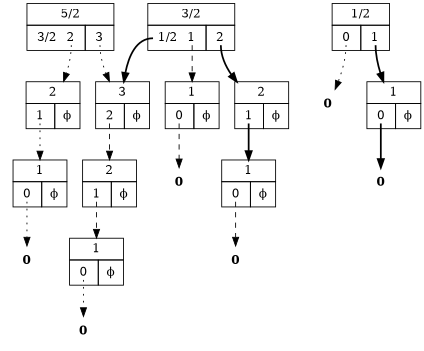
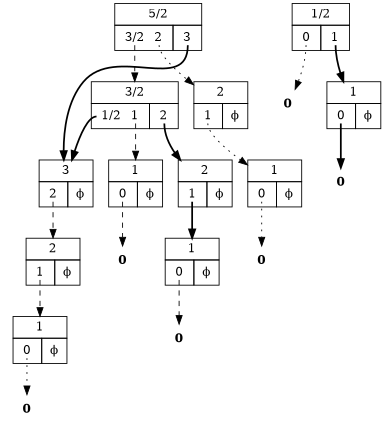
none -> (135, 59)
(102, 60) -> (104, 69)
